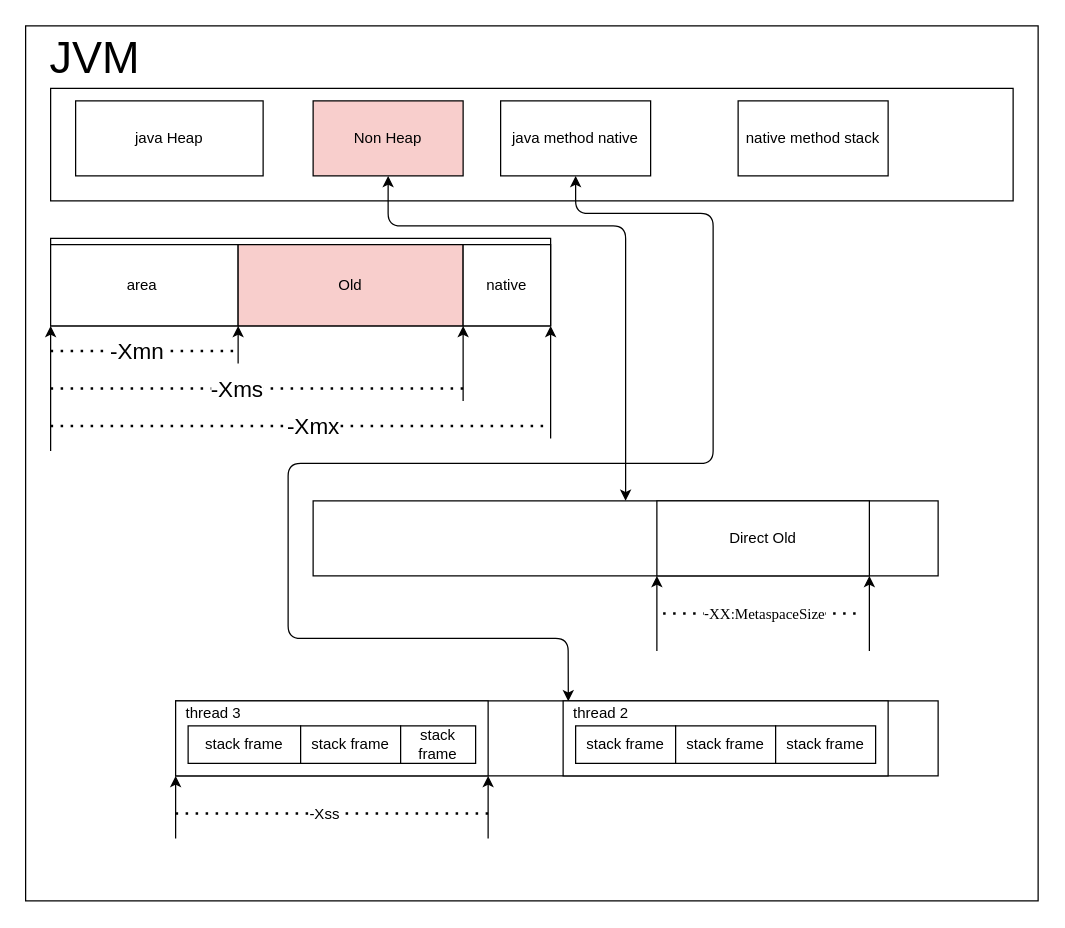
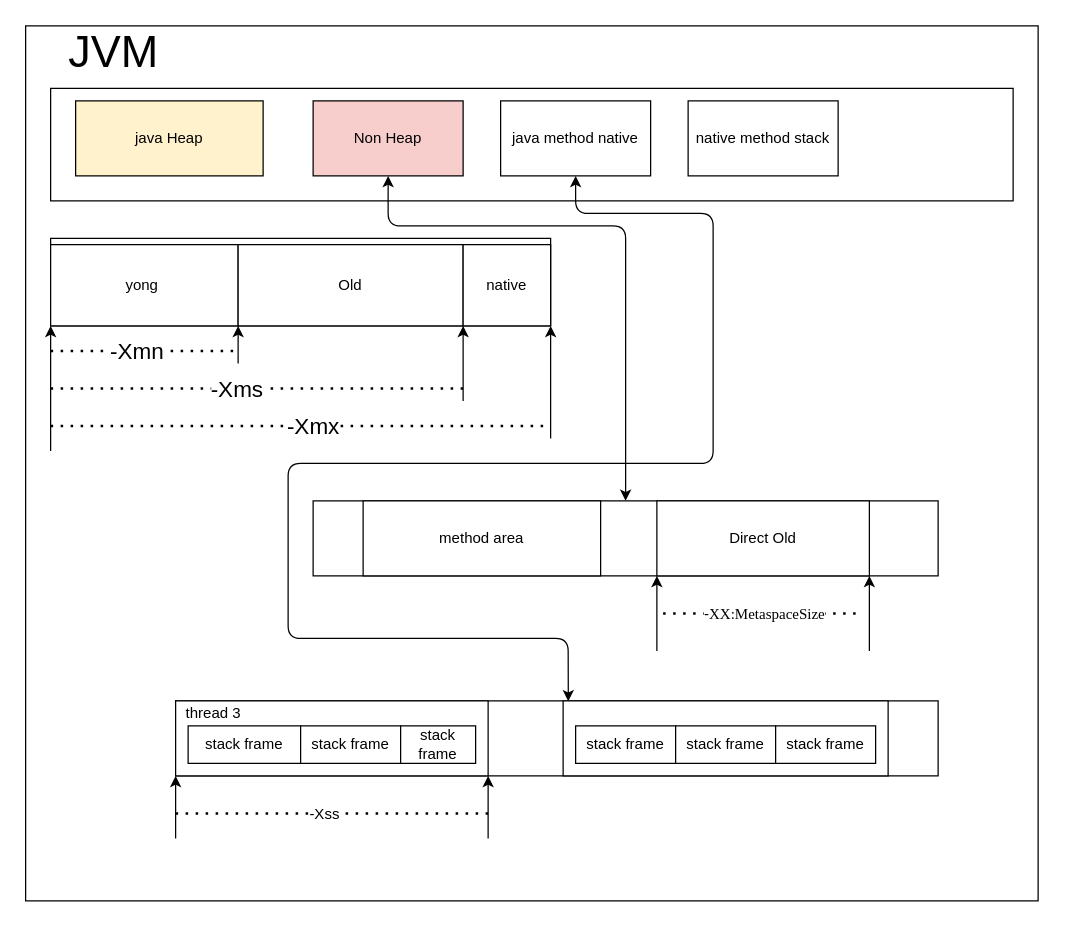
(94, 57) -> (113, 51)
(169, 138) -> (169, 138)
(813, 138) -> (763, 138)
(351, 285) -> (351, 285)
(144, 286) -> (144, 286)
none -> (482, 538)
(601, 713) -> none
